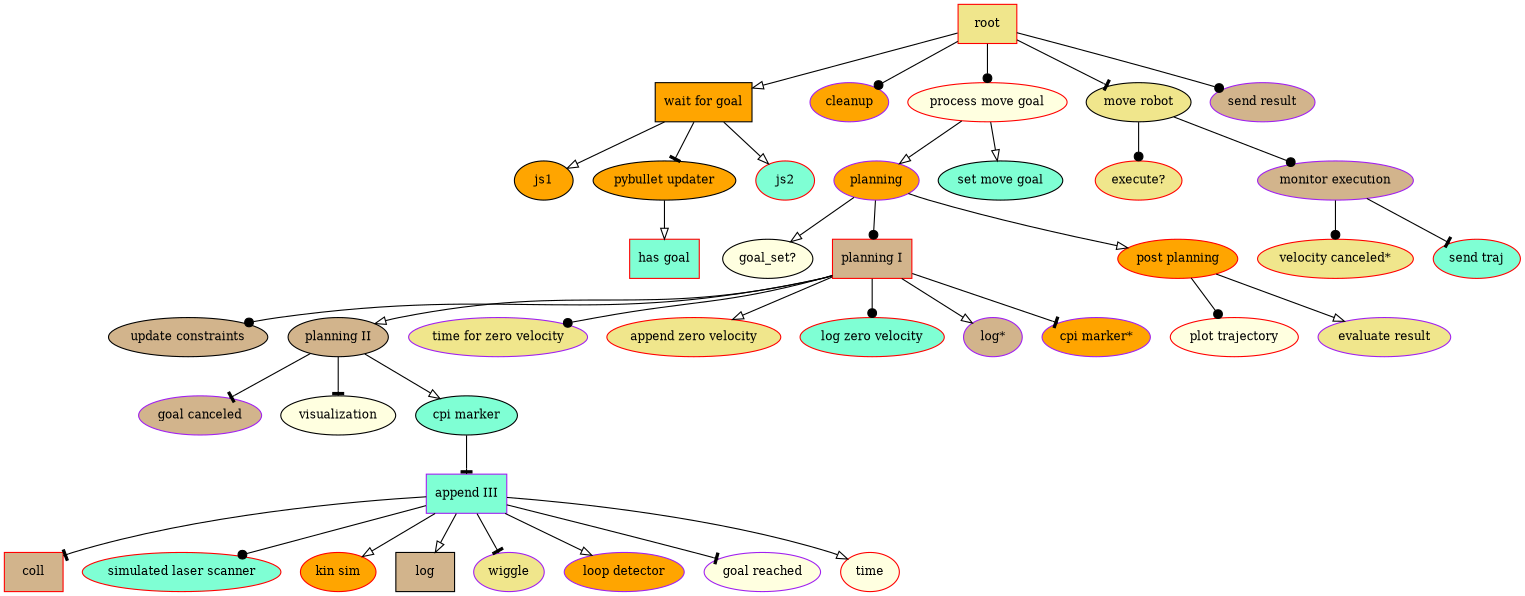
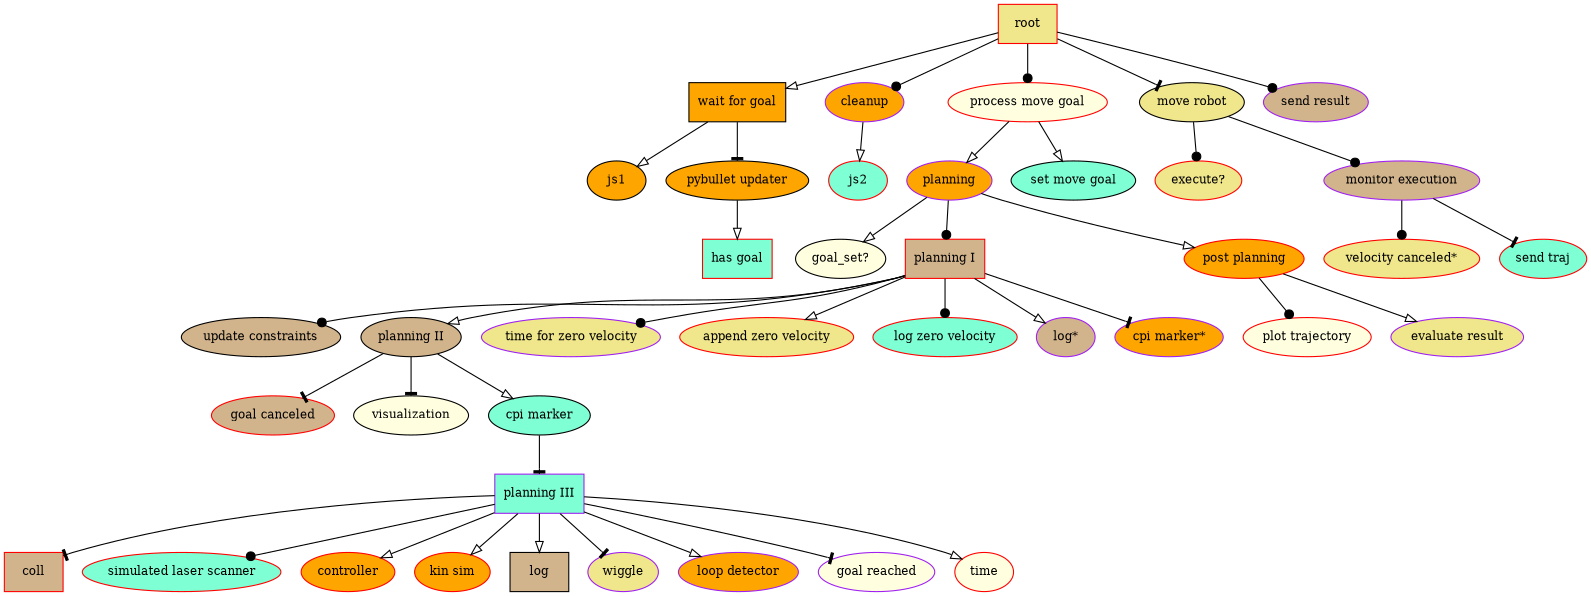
(742, 139) -> (862, 136)
(200, 415) -> (273, 415)
(467, 494) -> (539, 494)
none -> (348, 572)
